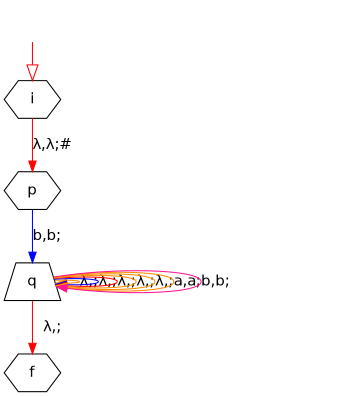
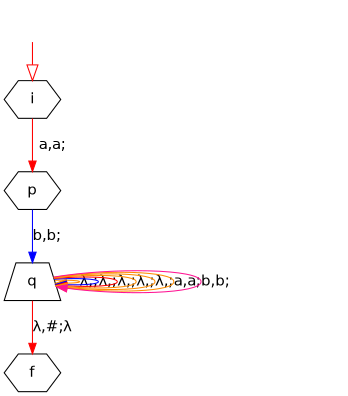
(52, 145) -> (52, 145)
(52, 327) -> (52, 327)
